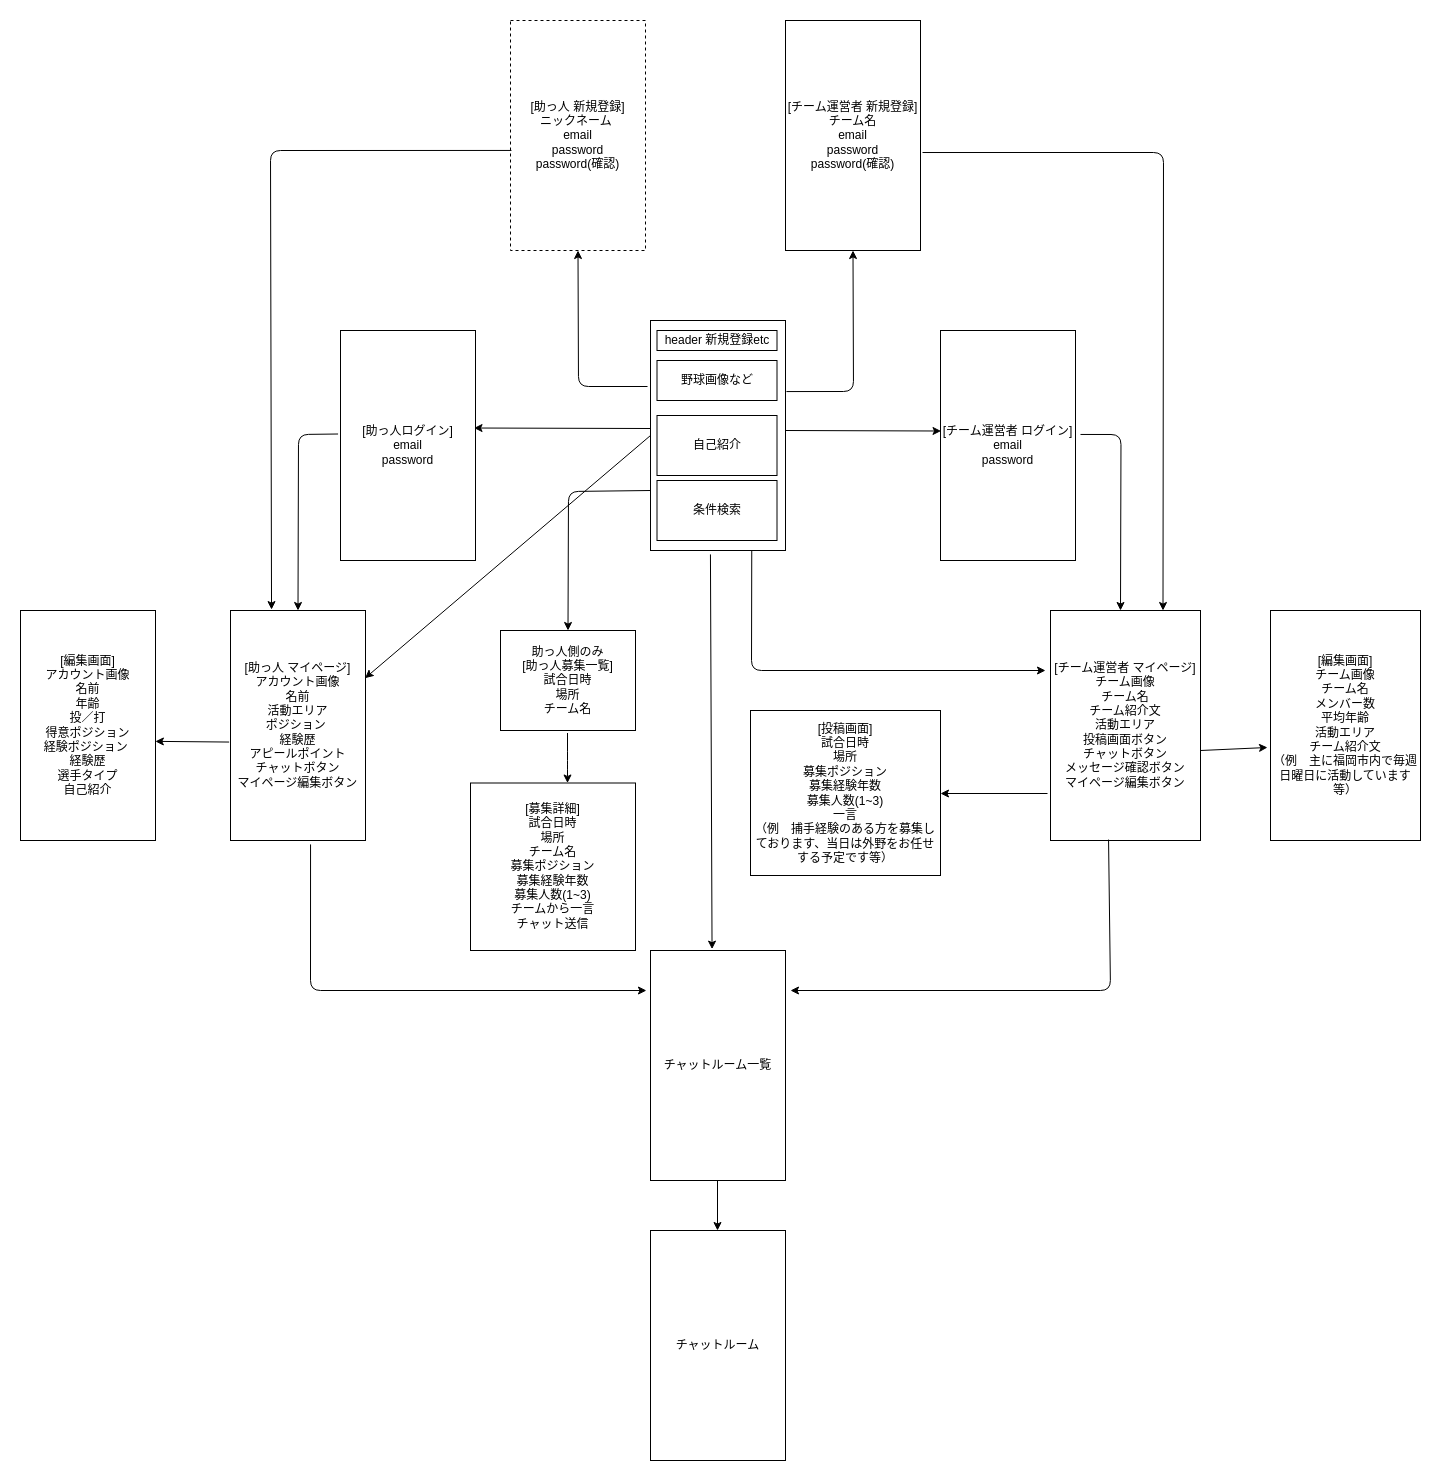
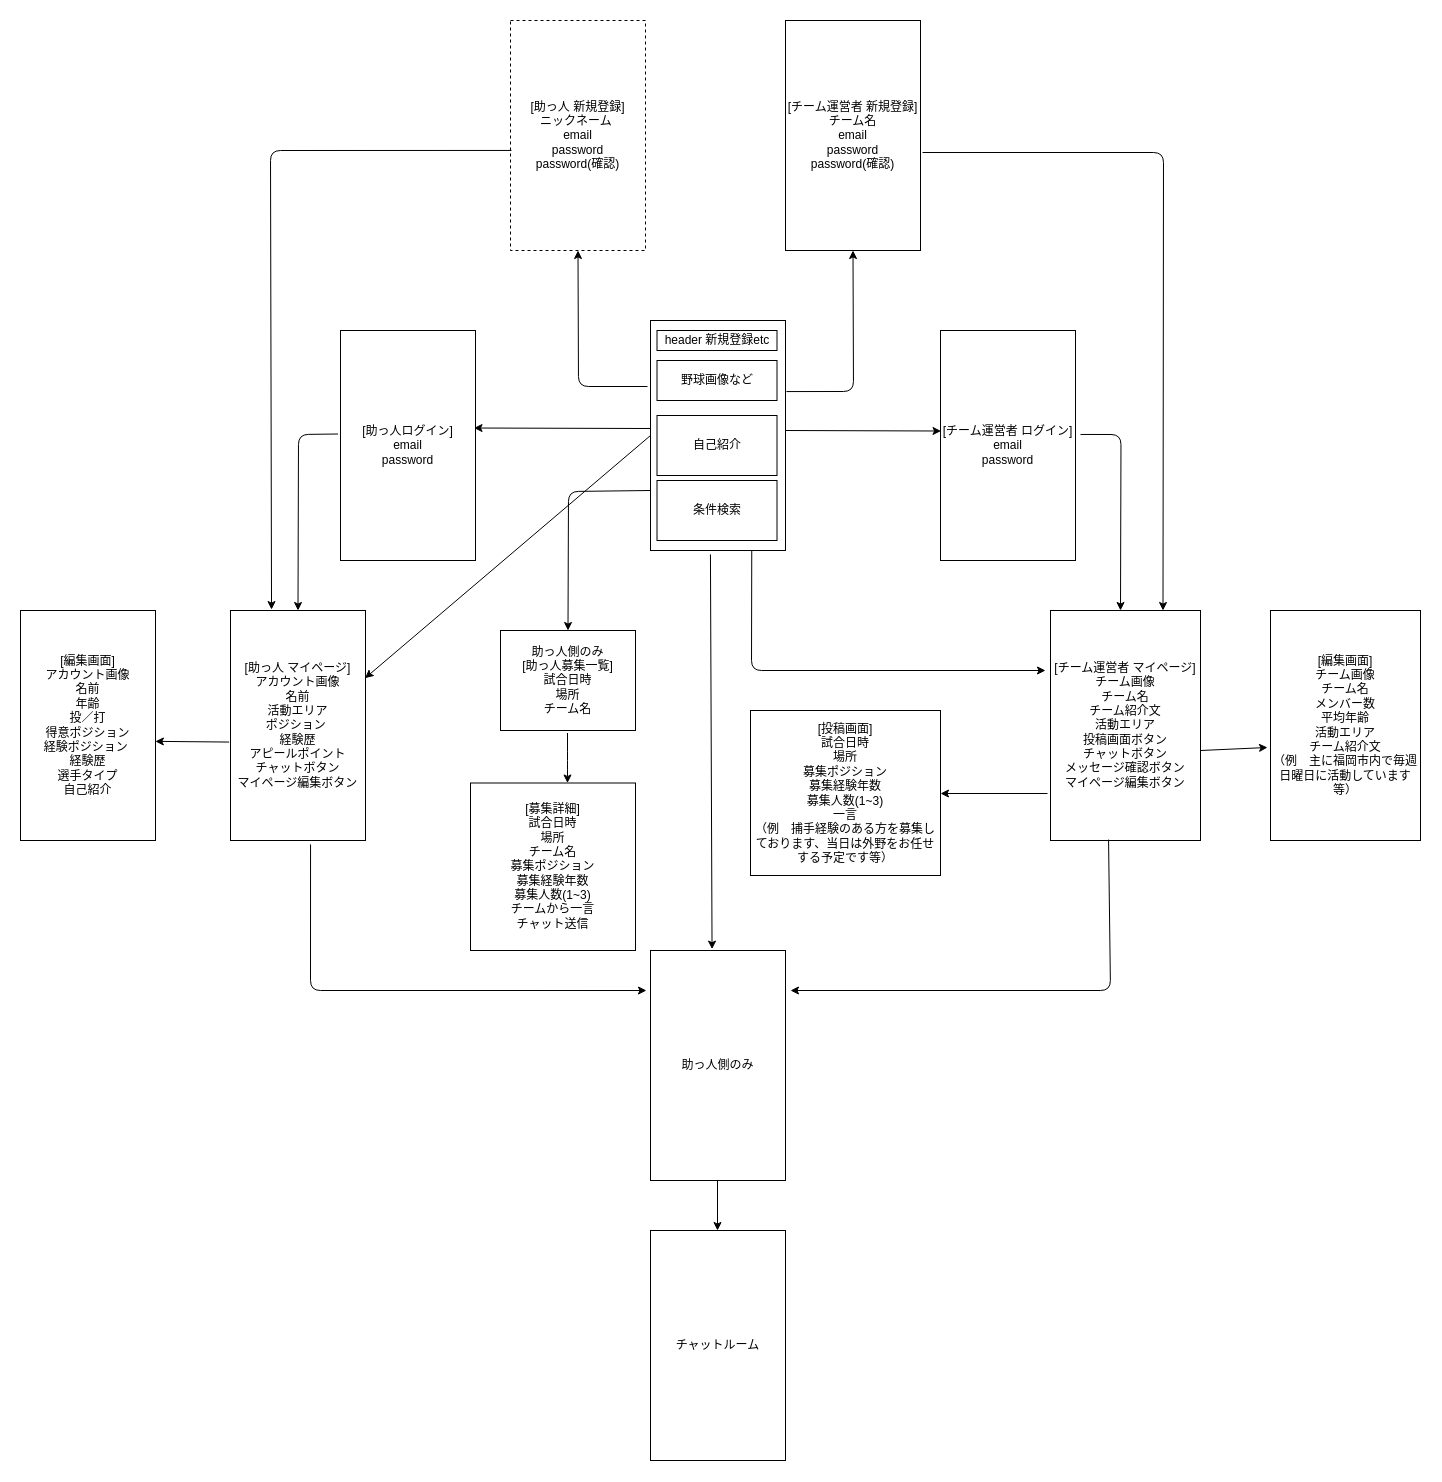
(718, 1066) -> (718, 1066)
